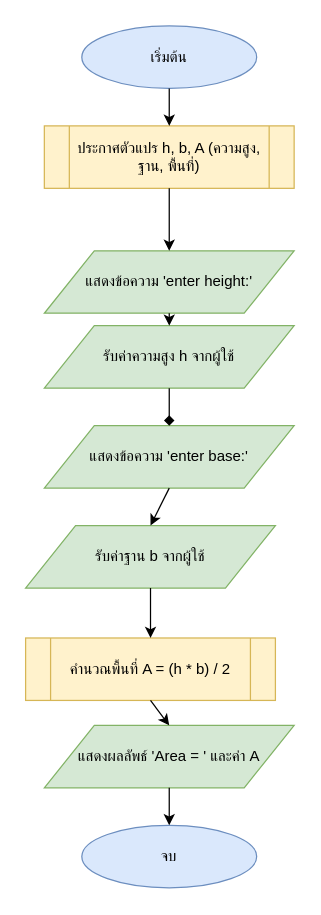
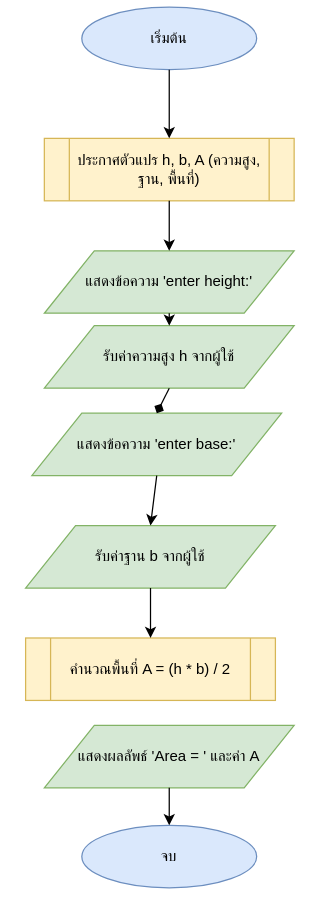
(169, 57) -> (169, 38)
(169, 157) -> (169, 169)
(169, 457) -> (157, 444)
(157, 710) -> none
